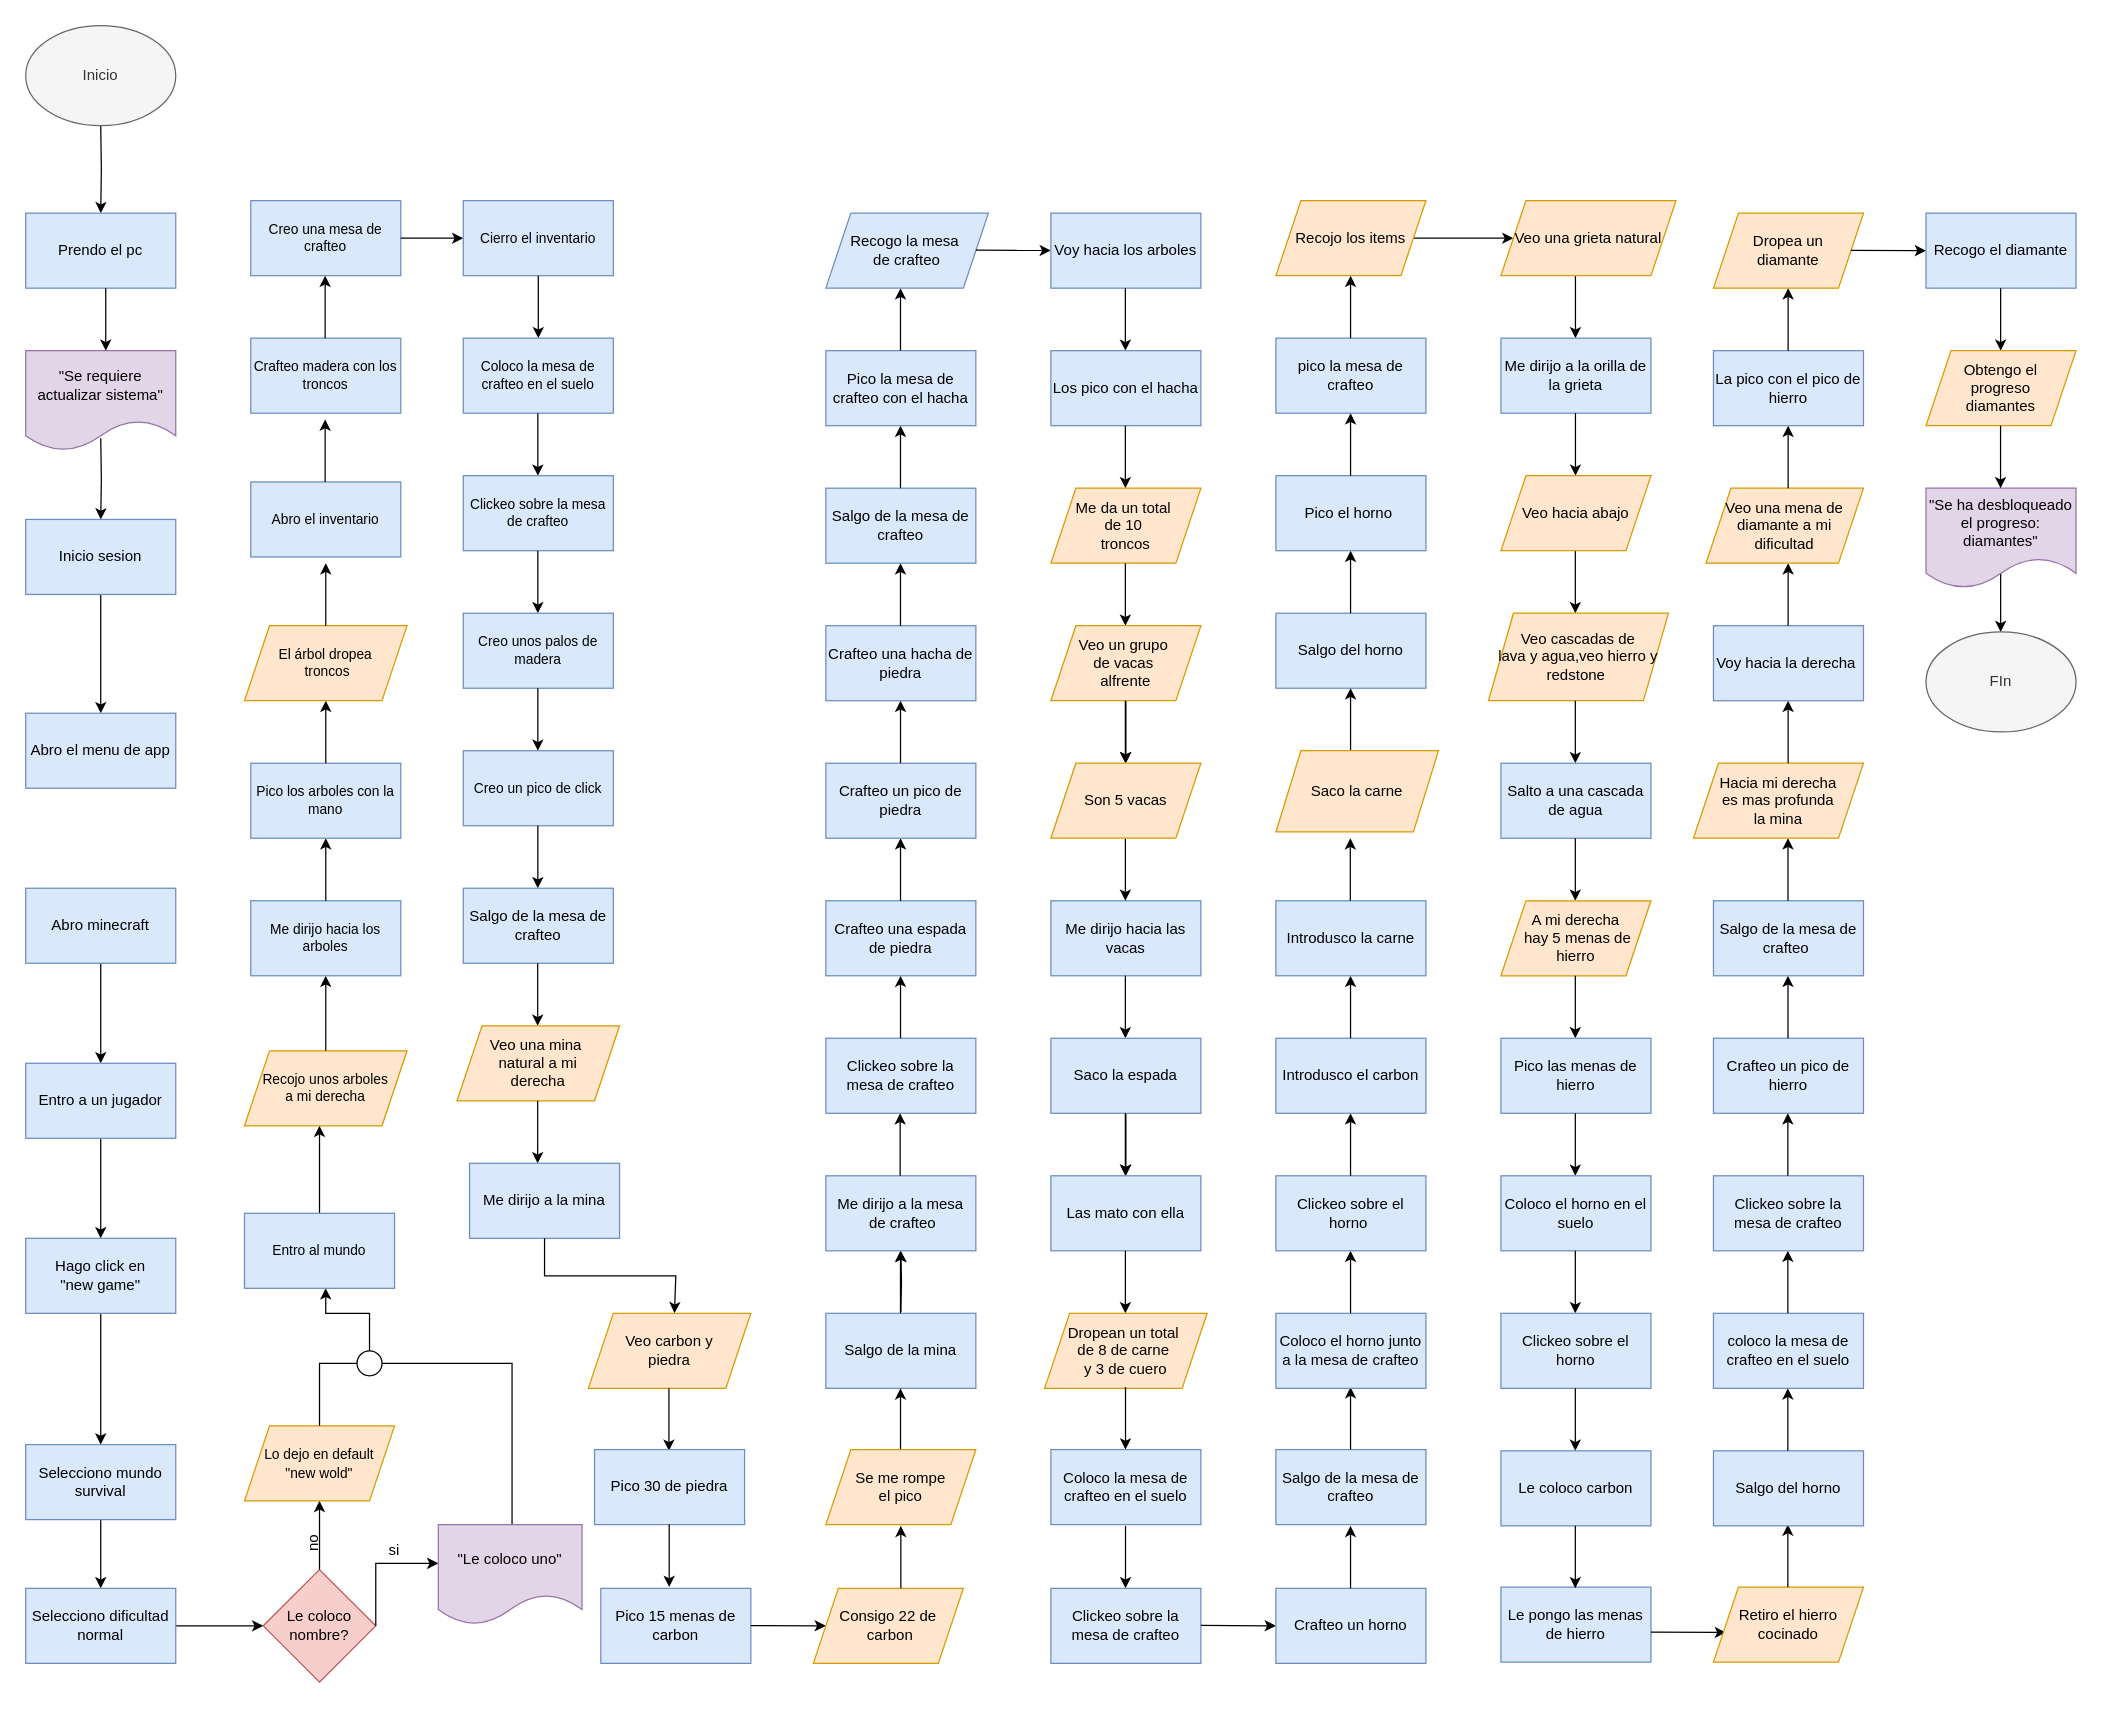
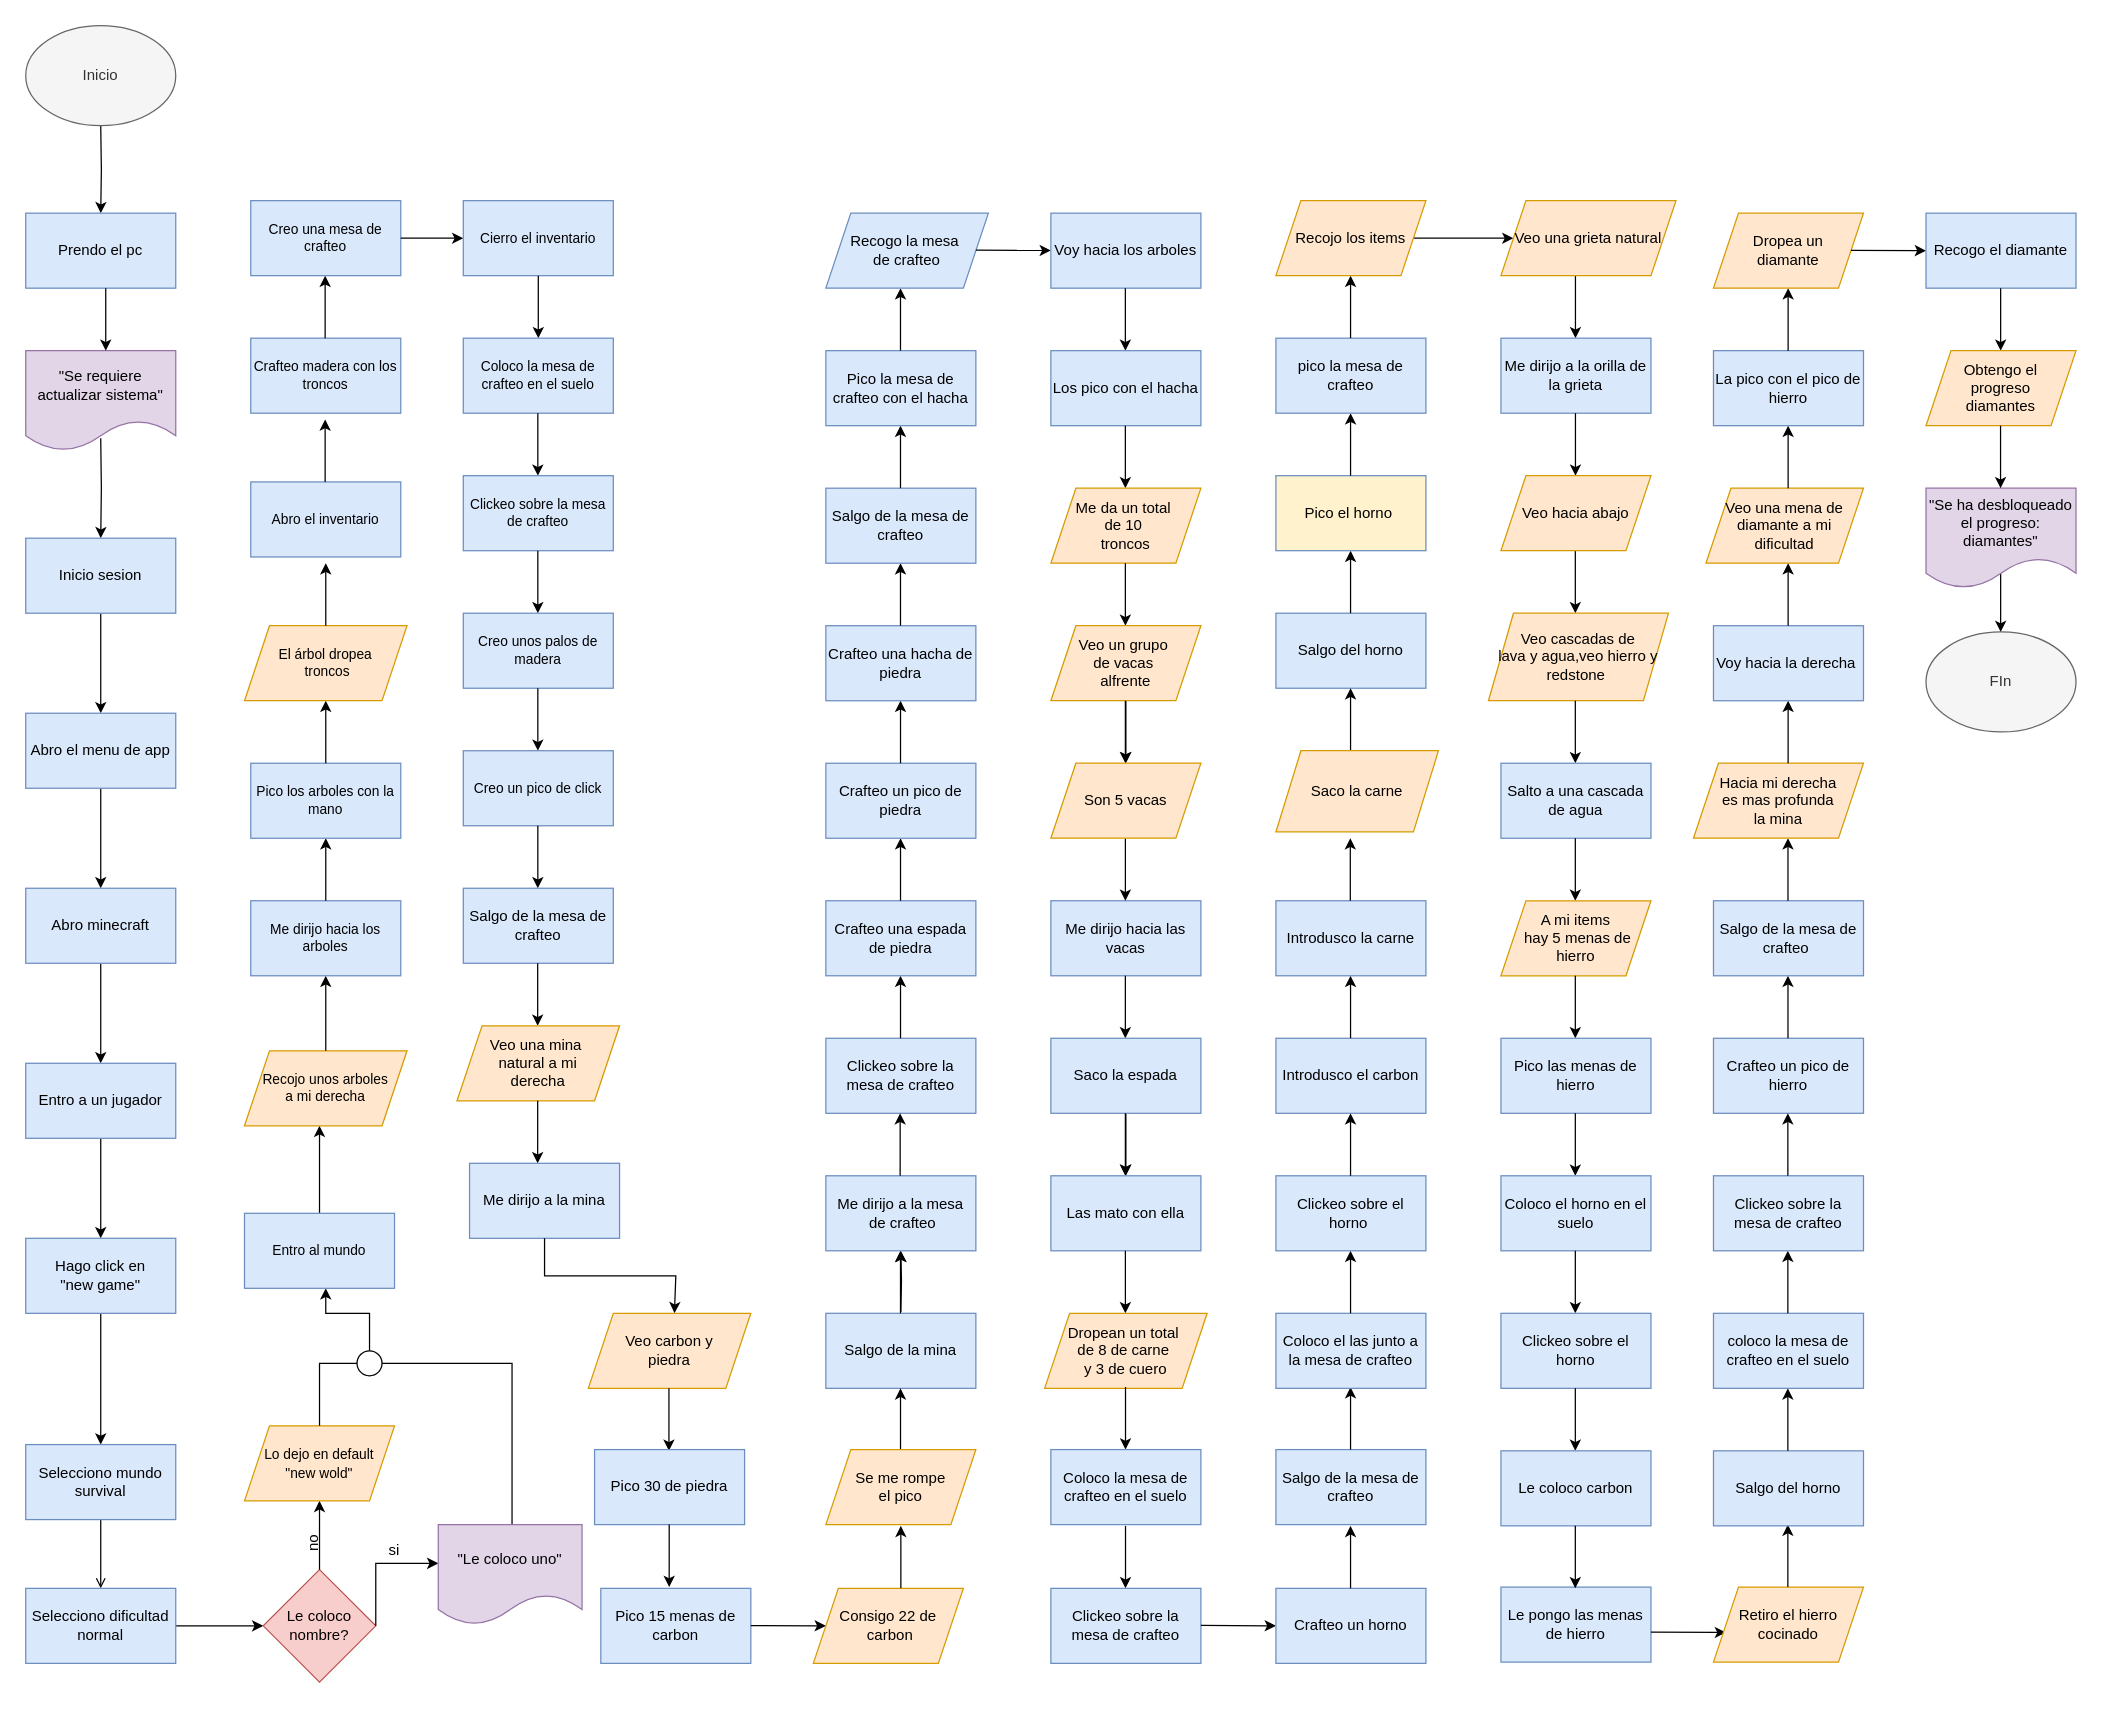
(1351, 513) -> (1351, 513)
(101, 557) -> (101, 576)
none -> (101, 834)
(1576, 938) -> (1576, 938)
(1351, 1351) -> (1351, 1351)
(101, 1578) -> (101, 1580)
